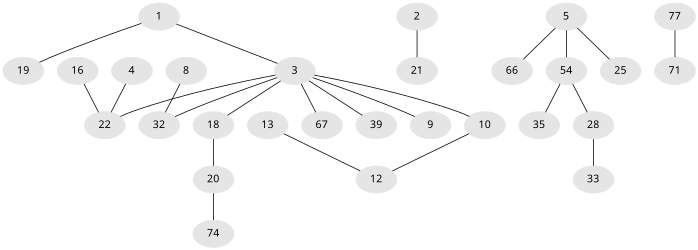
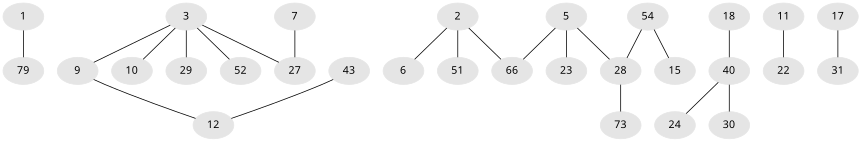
none -> (295, 17)
(675, 17) -> (838, 17)
(227, 44) -> none
none -> (485, 44)
(566, 44) -> (593, 44)
(23, 71) -> (23, 71)
(78, 71) -> (784, 17)
(132, 71) -> none
(186, 71) -> none
none -> (403, 71)
(417, 71) -> (458, 71)
(621, 71) -> (566, 71)
(675, 71) -> (838, 71)
(197, 92) -> none
(254, 98) -> none
(159, 125) -> (241, 71)
(268, 125) -> (349, 71)
(322, 125) -> (295, 71)
(376, 125) -> (186, 71)
(539, 125) -> (675, 71)
none -> (729, 125)
(431, 152) -> (144, 100)
(213, 179) -> (729, 71)
(594, 179) -> (621, 125)
(213, 234) -> (675, 125)
